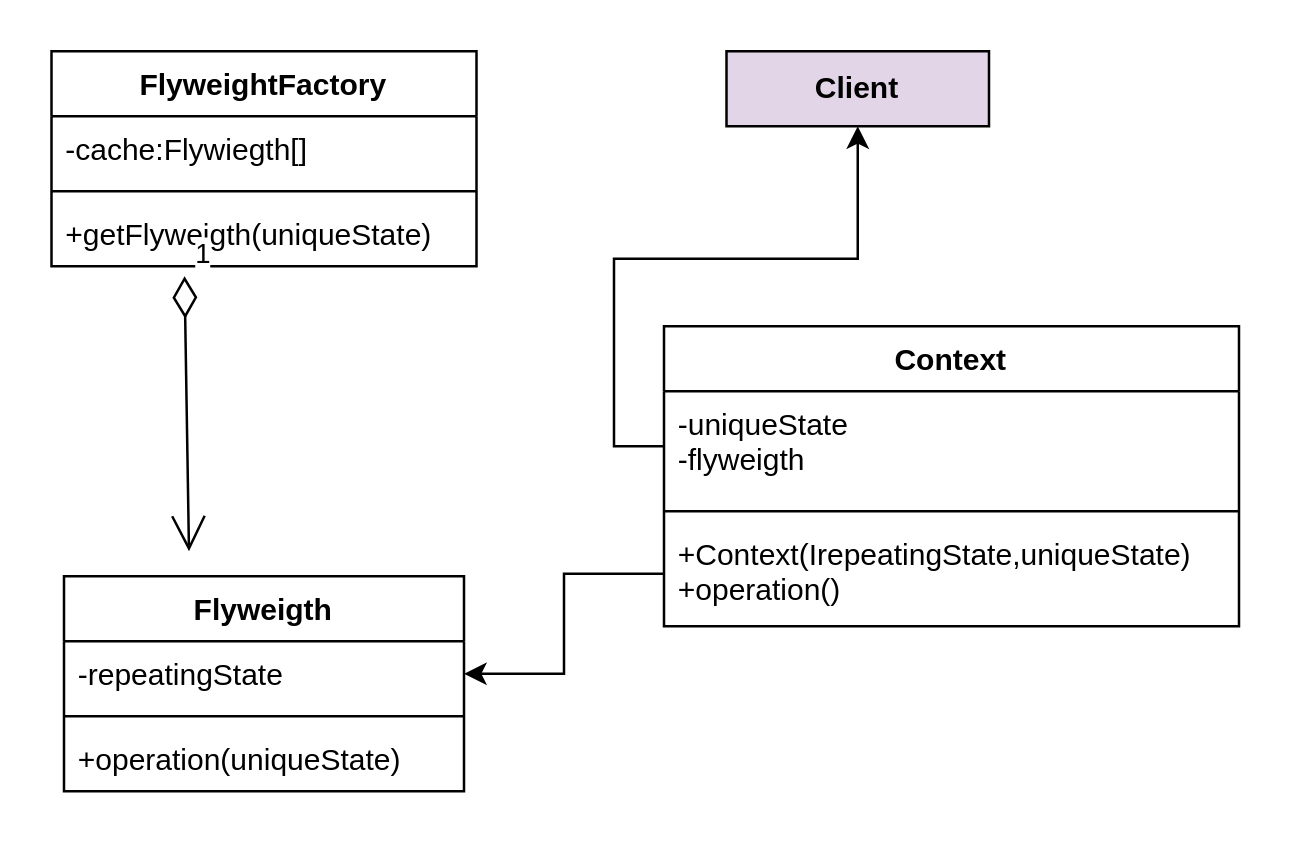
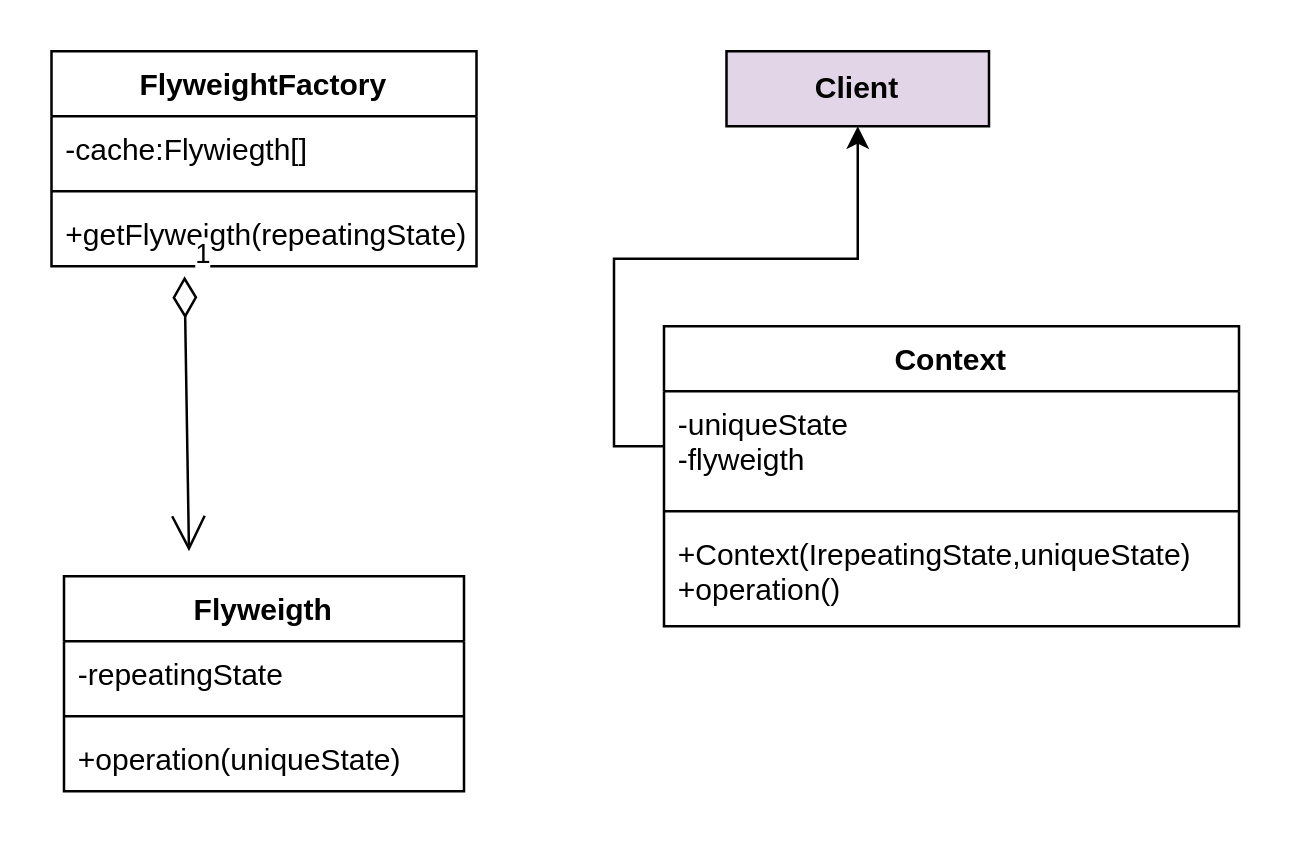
(266, 255) -> (266, 255)
(564, 618) -> none
